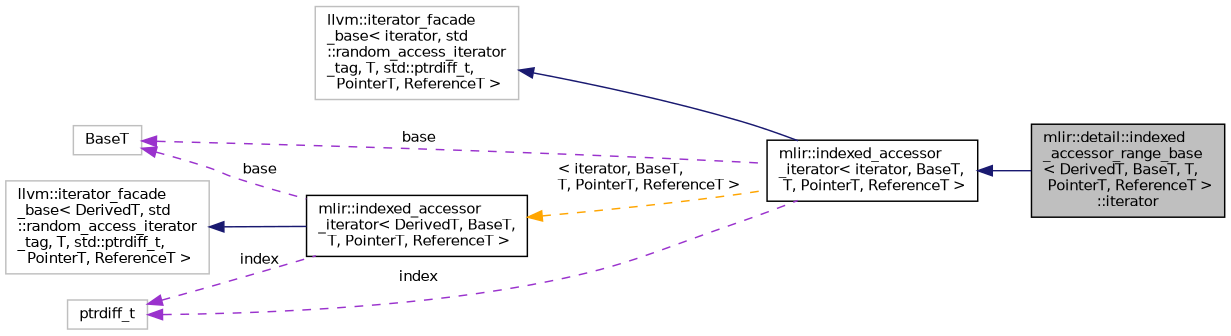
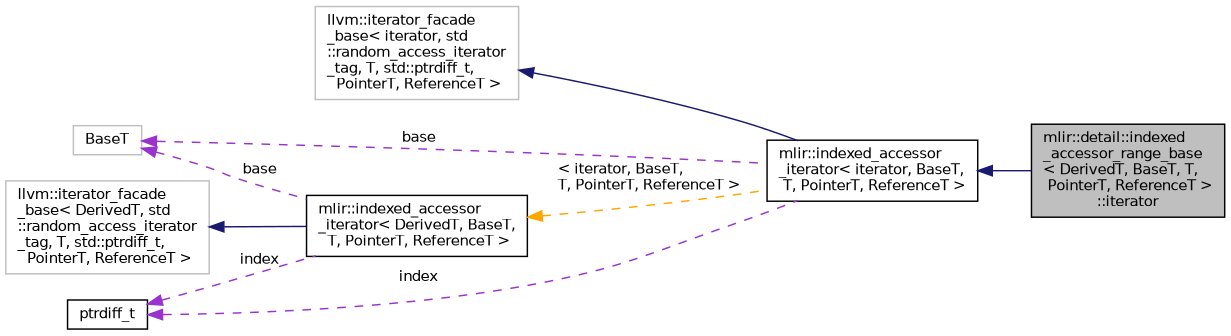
(108, 315) -> (108, 315)
